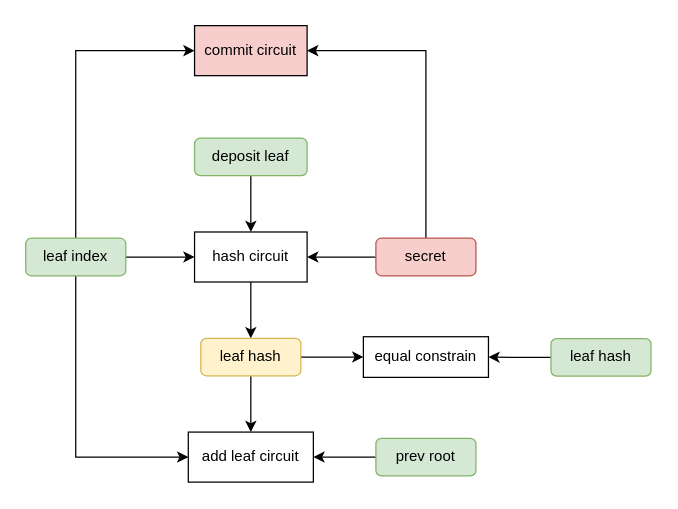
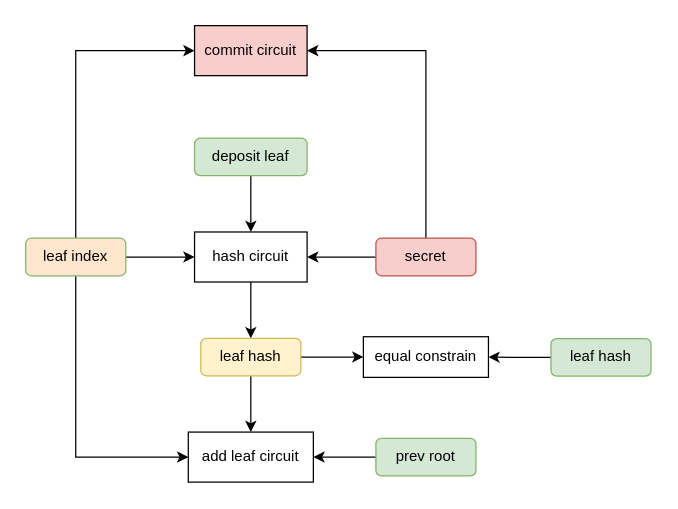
(76, 257) -> (76, 257)
